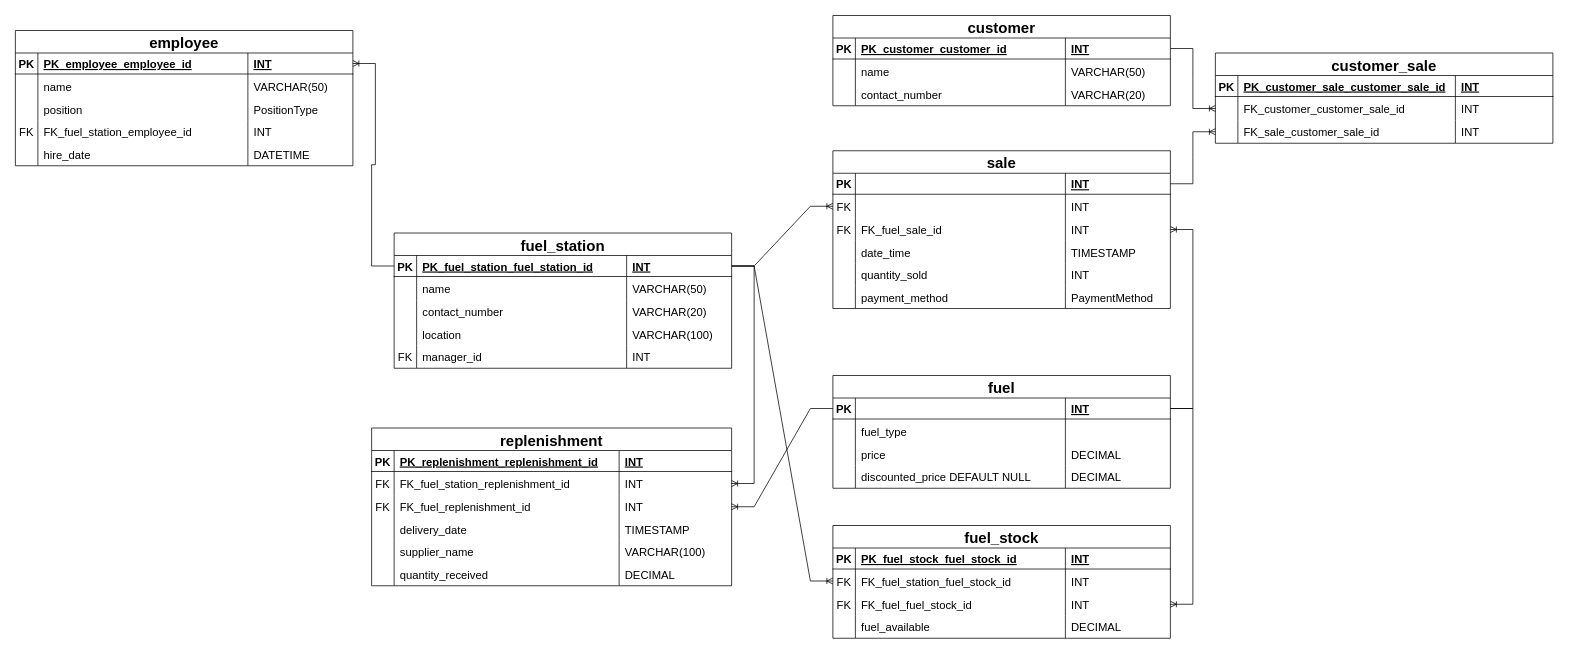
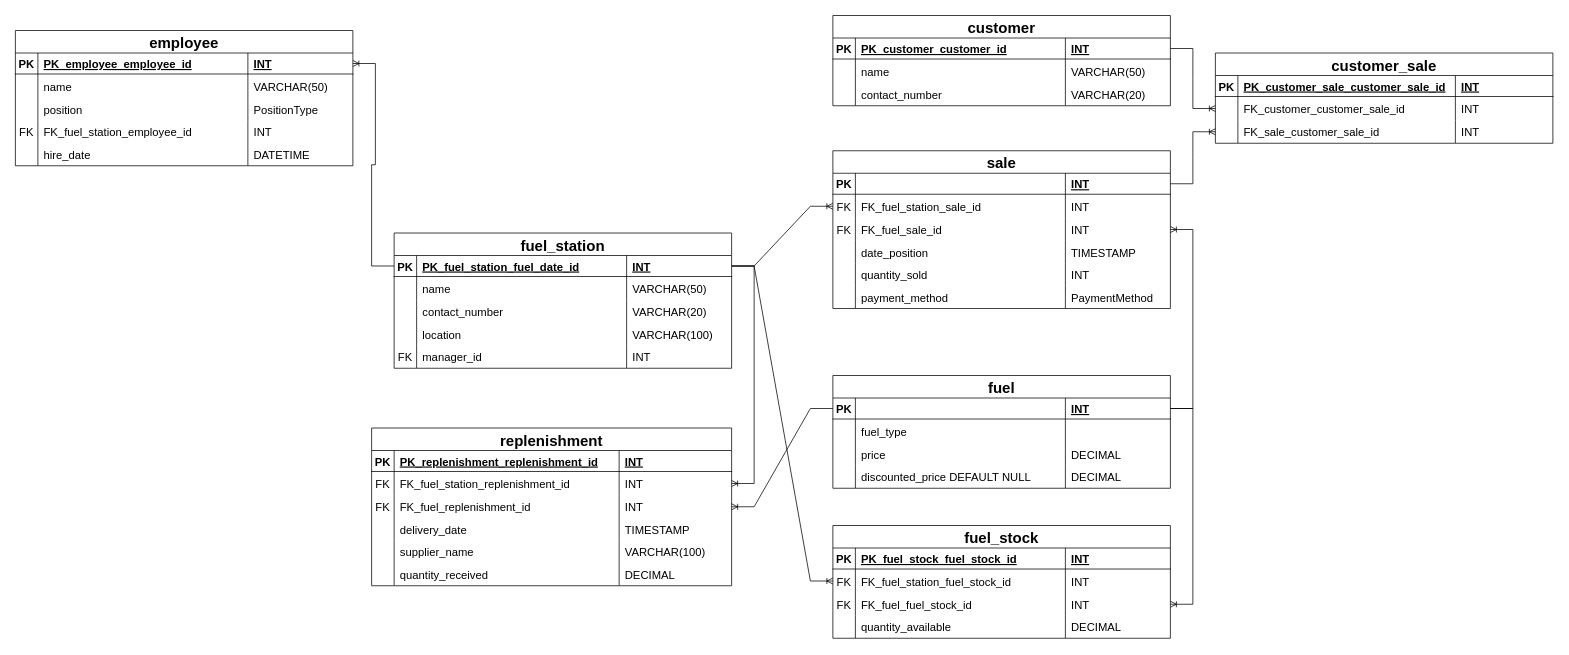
none -> (960, 206)
(888, 253) -> (899, 253)
(513, 267) -> (505, 267)
(899, 627) -> (912, 627)
